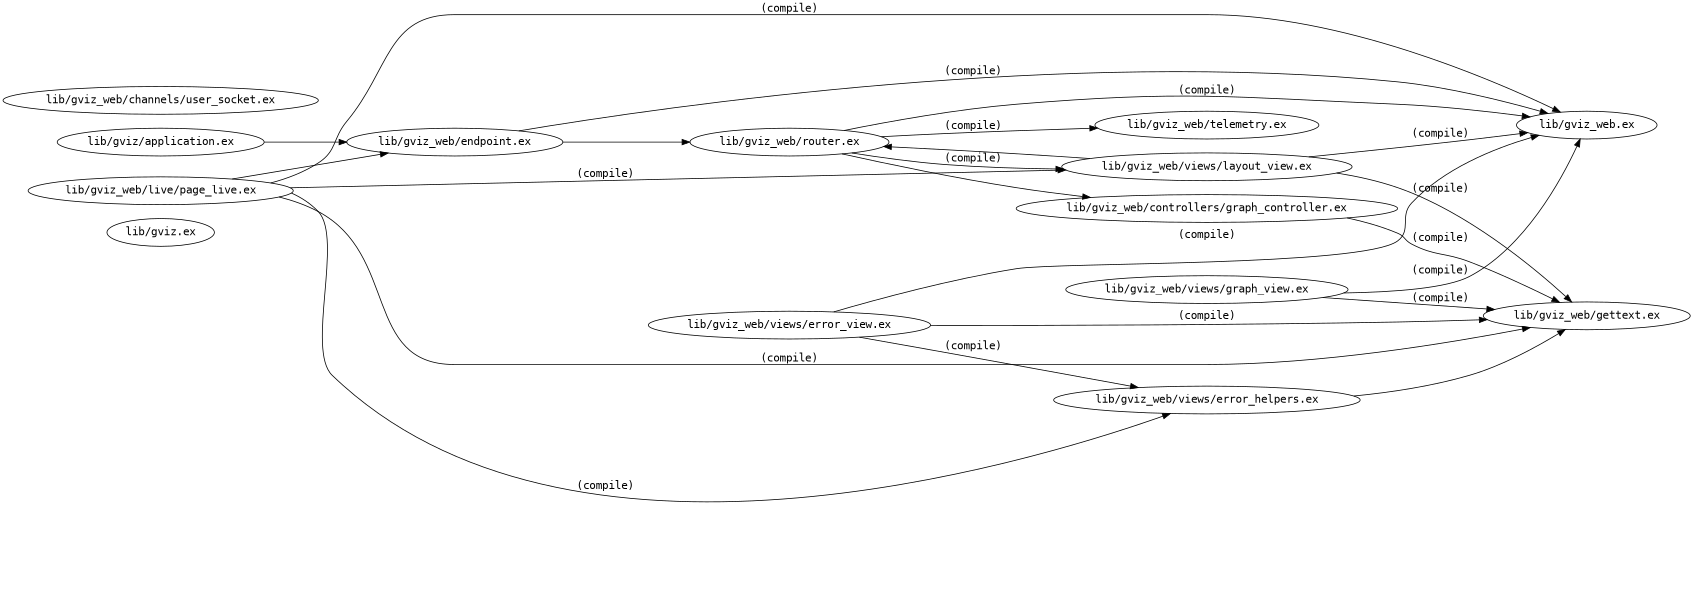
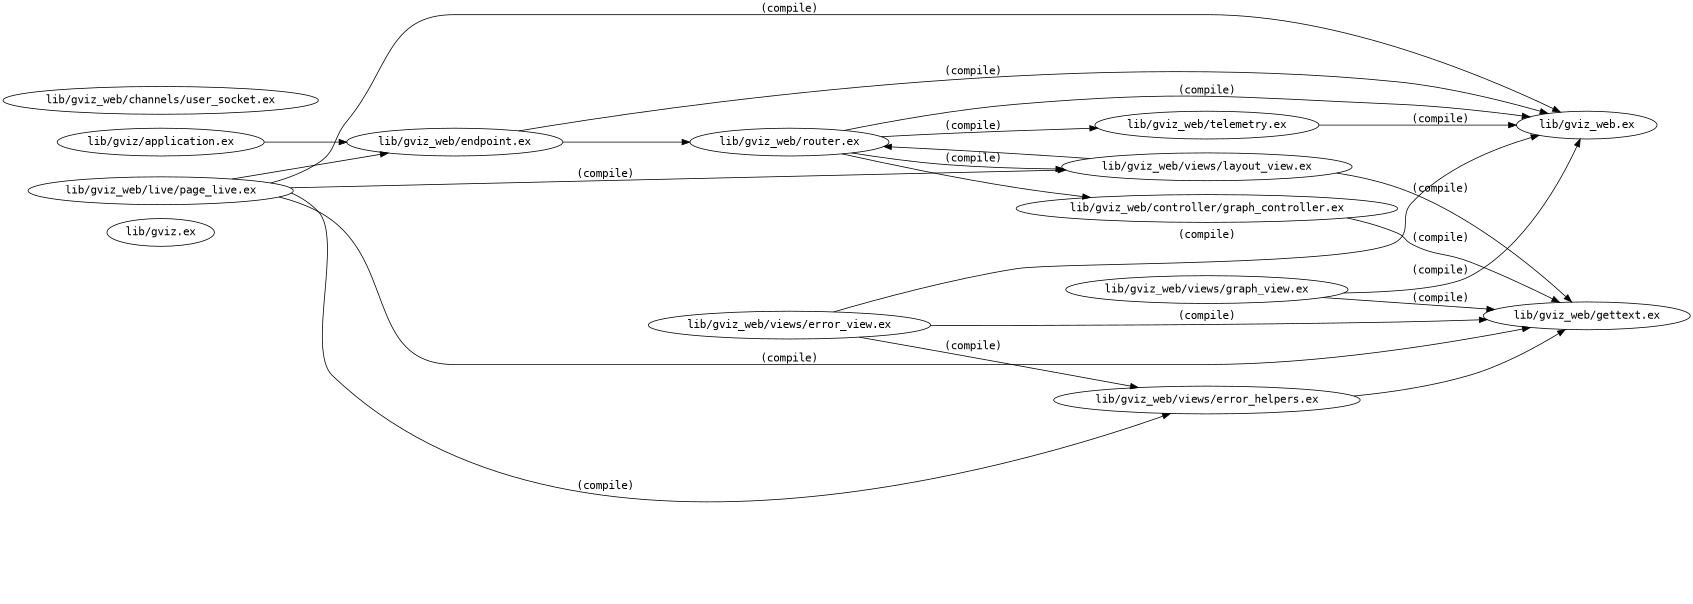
(1414, 146) -> (1414, 125)
(1207, 208) -> (1207, 208)
